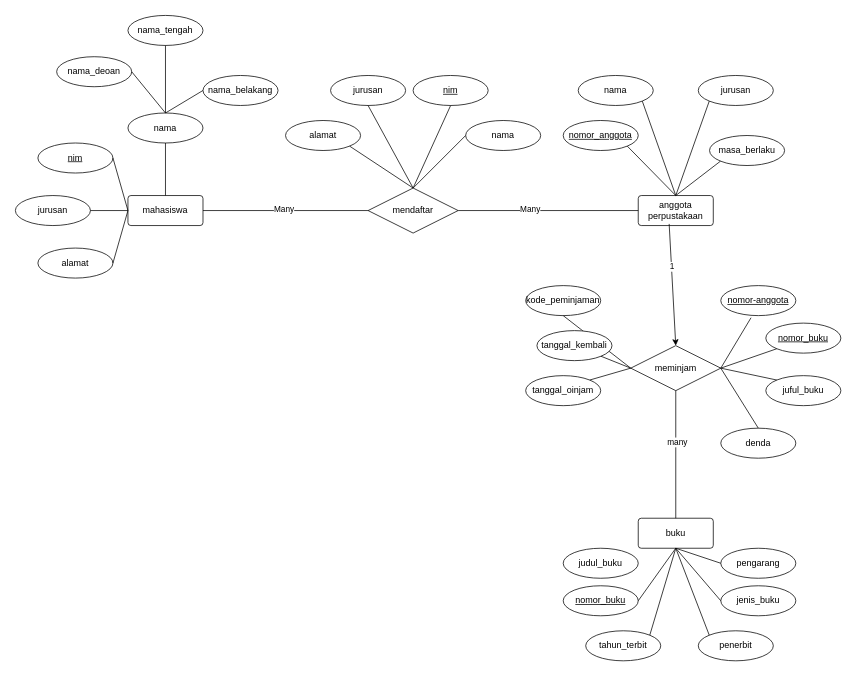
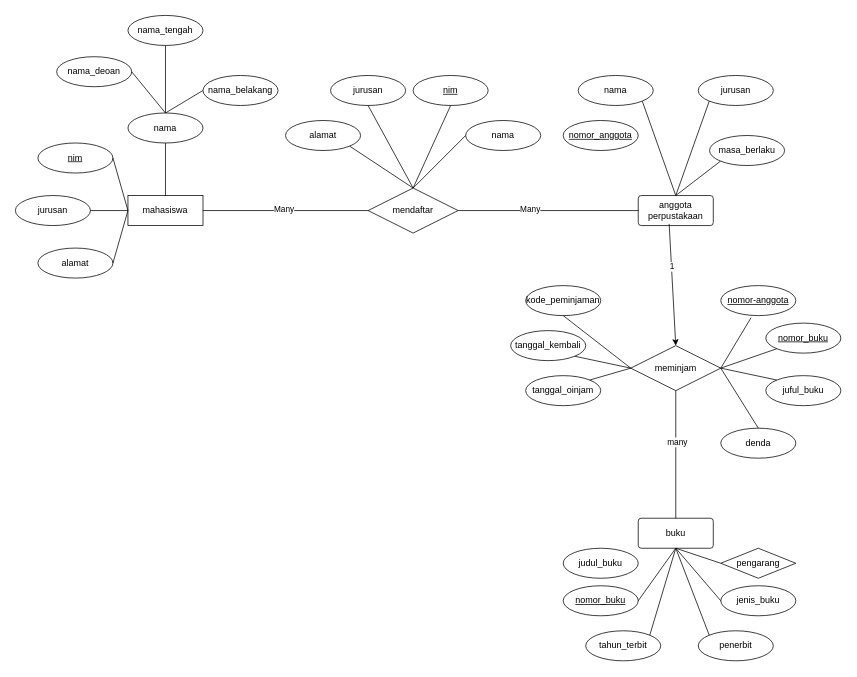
(649, 169) -> none
(165, 210) -> (165, 210)
(574, 345) -> (548, 345)
(758, 563) -> (758, 563)
